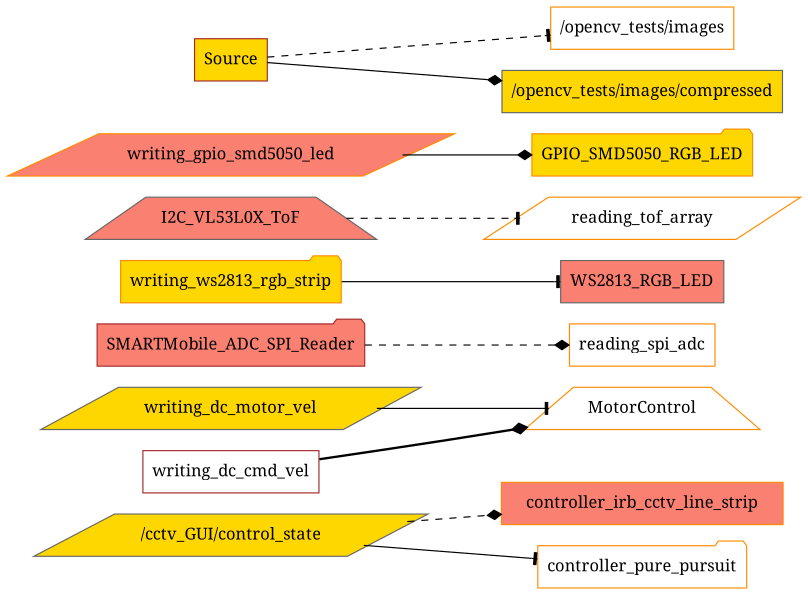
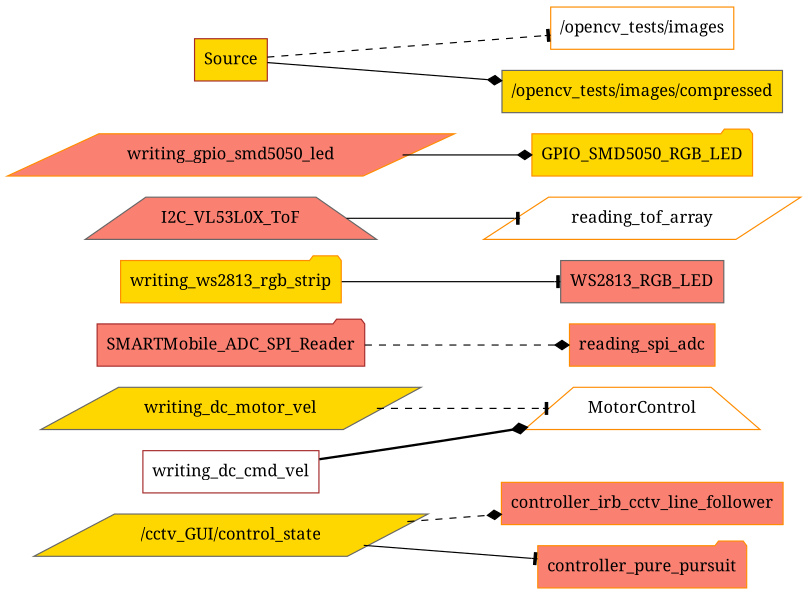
(430, 218) -> (430, 218)
(642, 345) -> (642, 345)
(460, 408) -> (460, 408)
(642, 503) -> (642, 503)
(642, 567) -> (642, 567)
